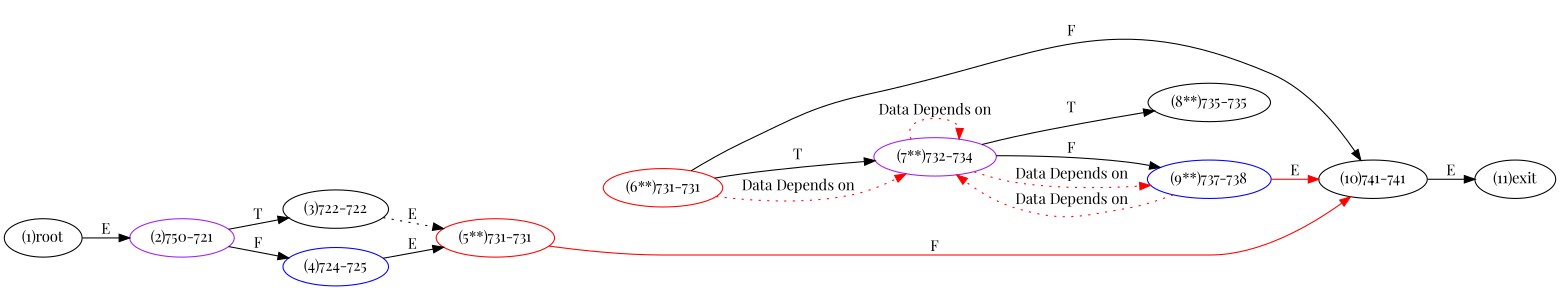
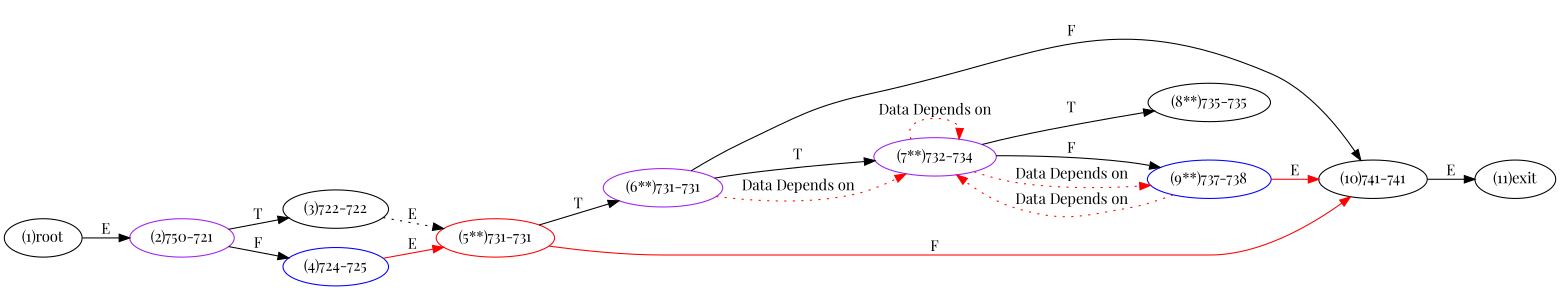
(663, 188) -> (663, 188)
none -> (574, 214)
(408, 254) -> (408, 254)
